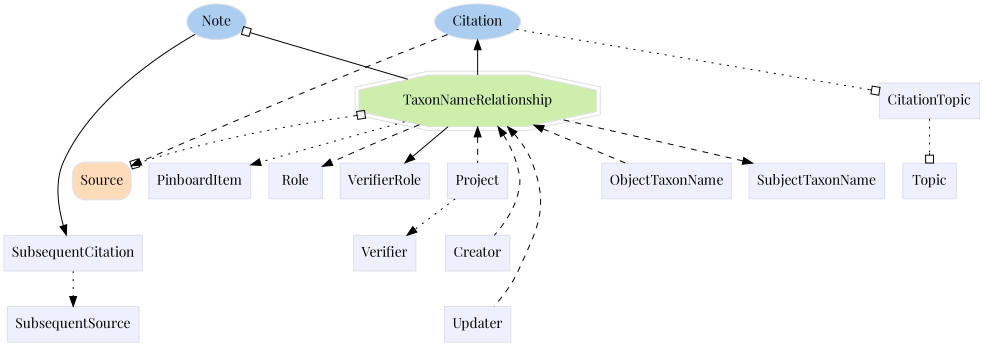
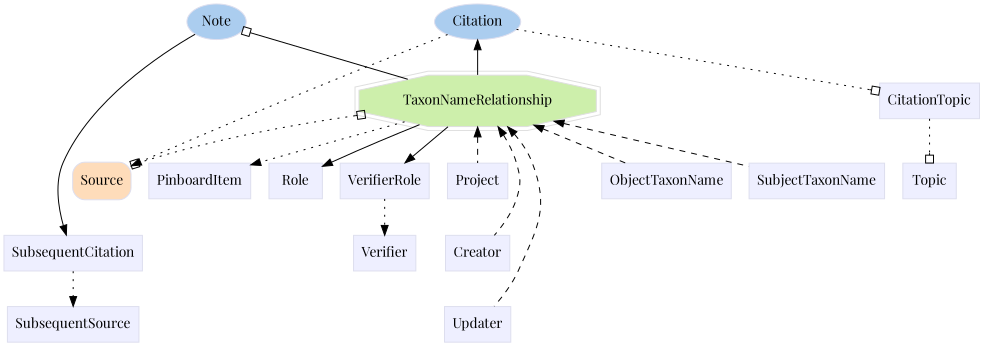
(293, 97) -> (293, 97)
(653, 140) -> (656, 145)
(375, 143) -> (375, 143)
(435, 214) -> (385, 212)
